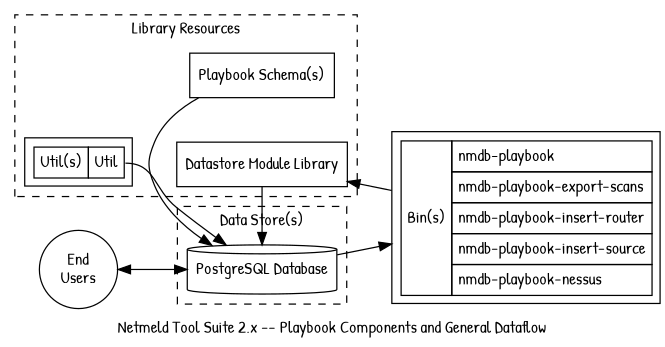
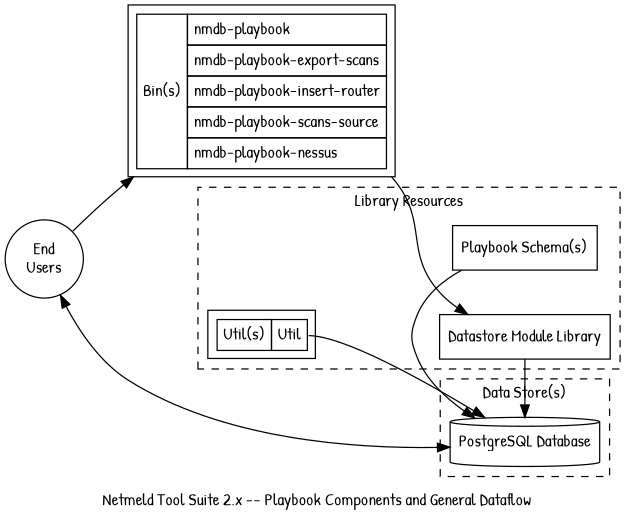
(552, 248) -> (286, 122)
(358, 251) -> (98, 207)
